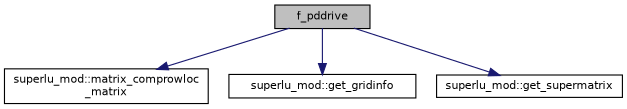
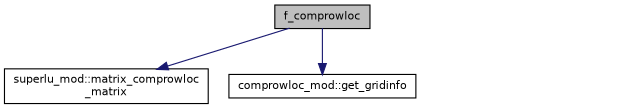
(322, 17) -> (322, 17)
(322, 86) -> (322, 86)
(529, 86) -> none
